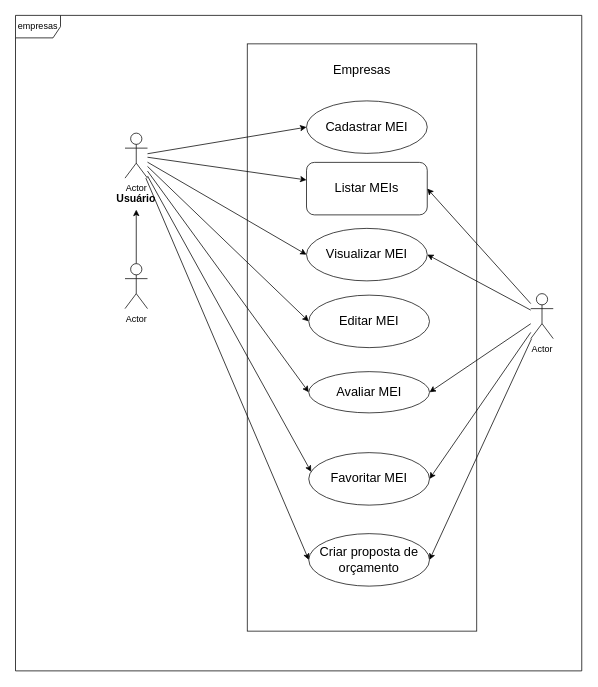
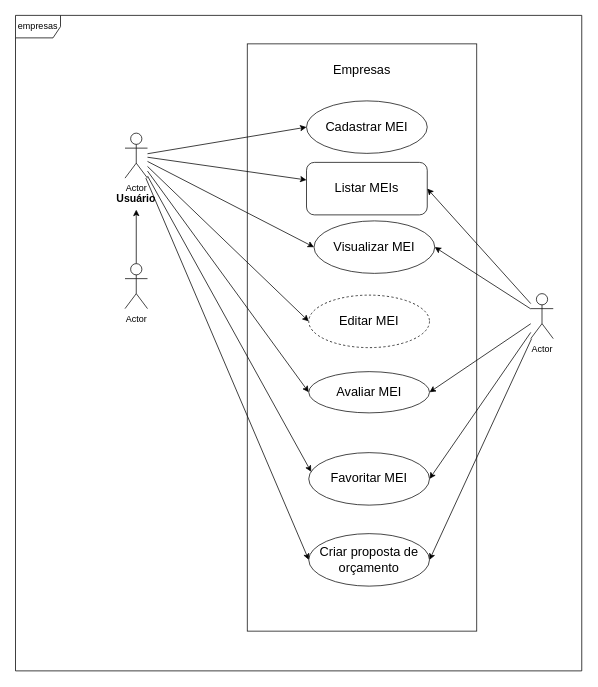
(367, 255) -> (374, 247)
(369, 321) -> (369, 321)
